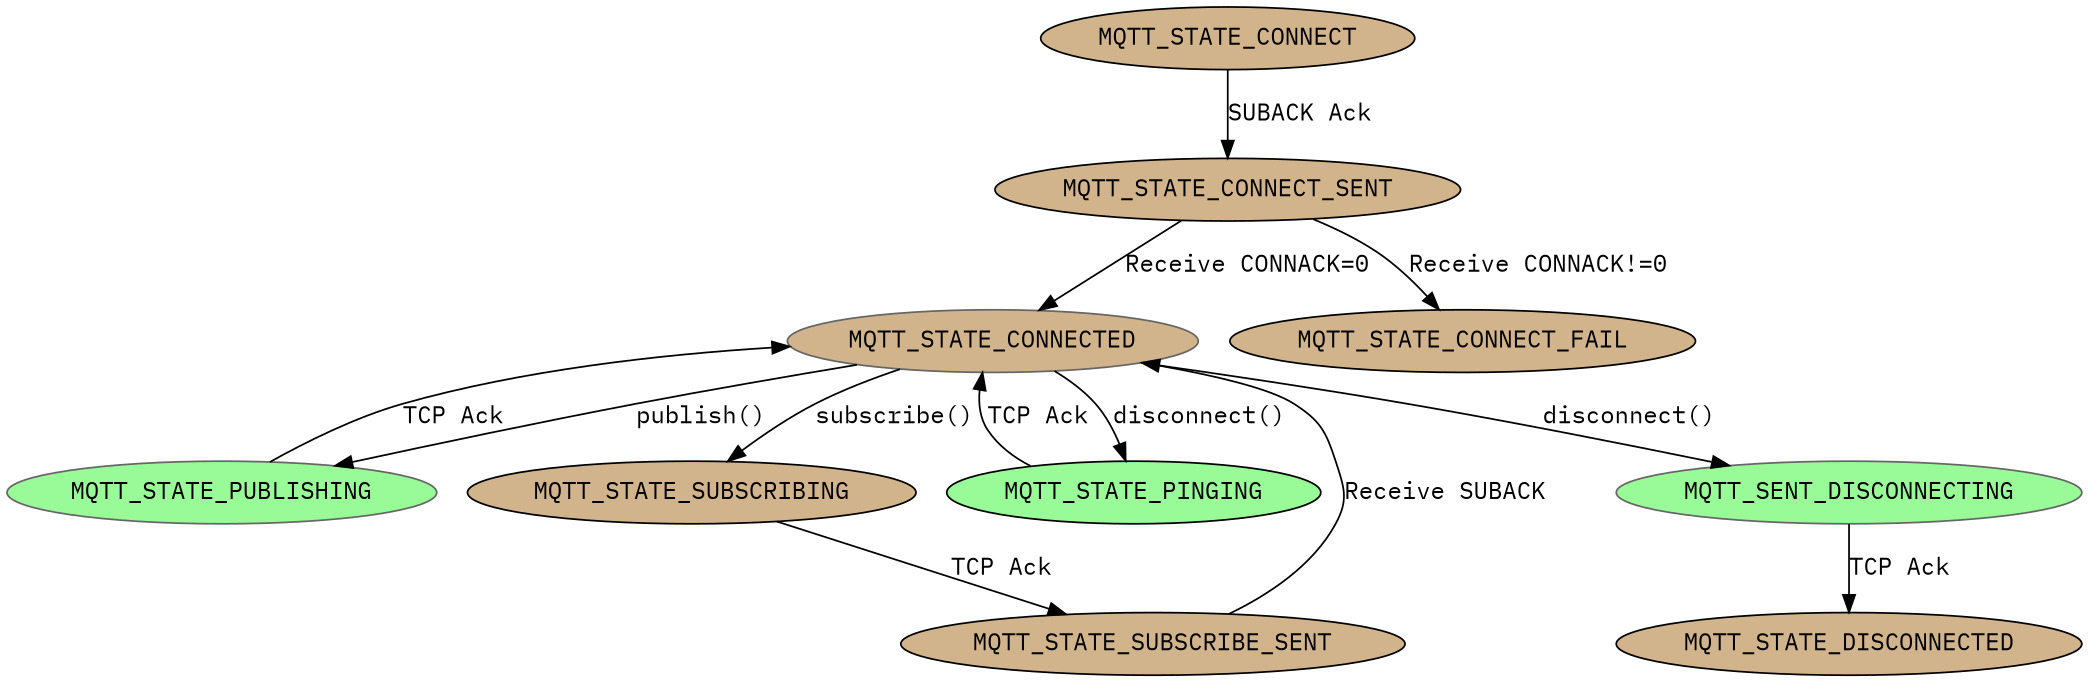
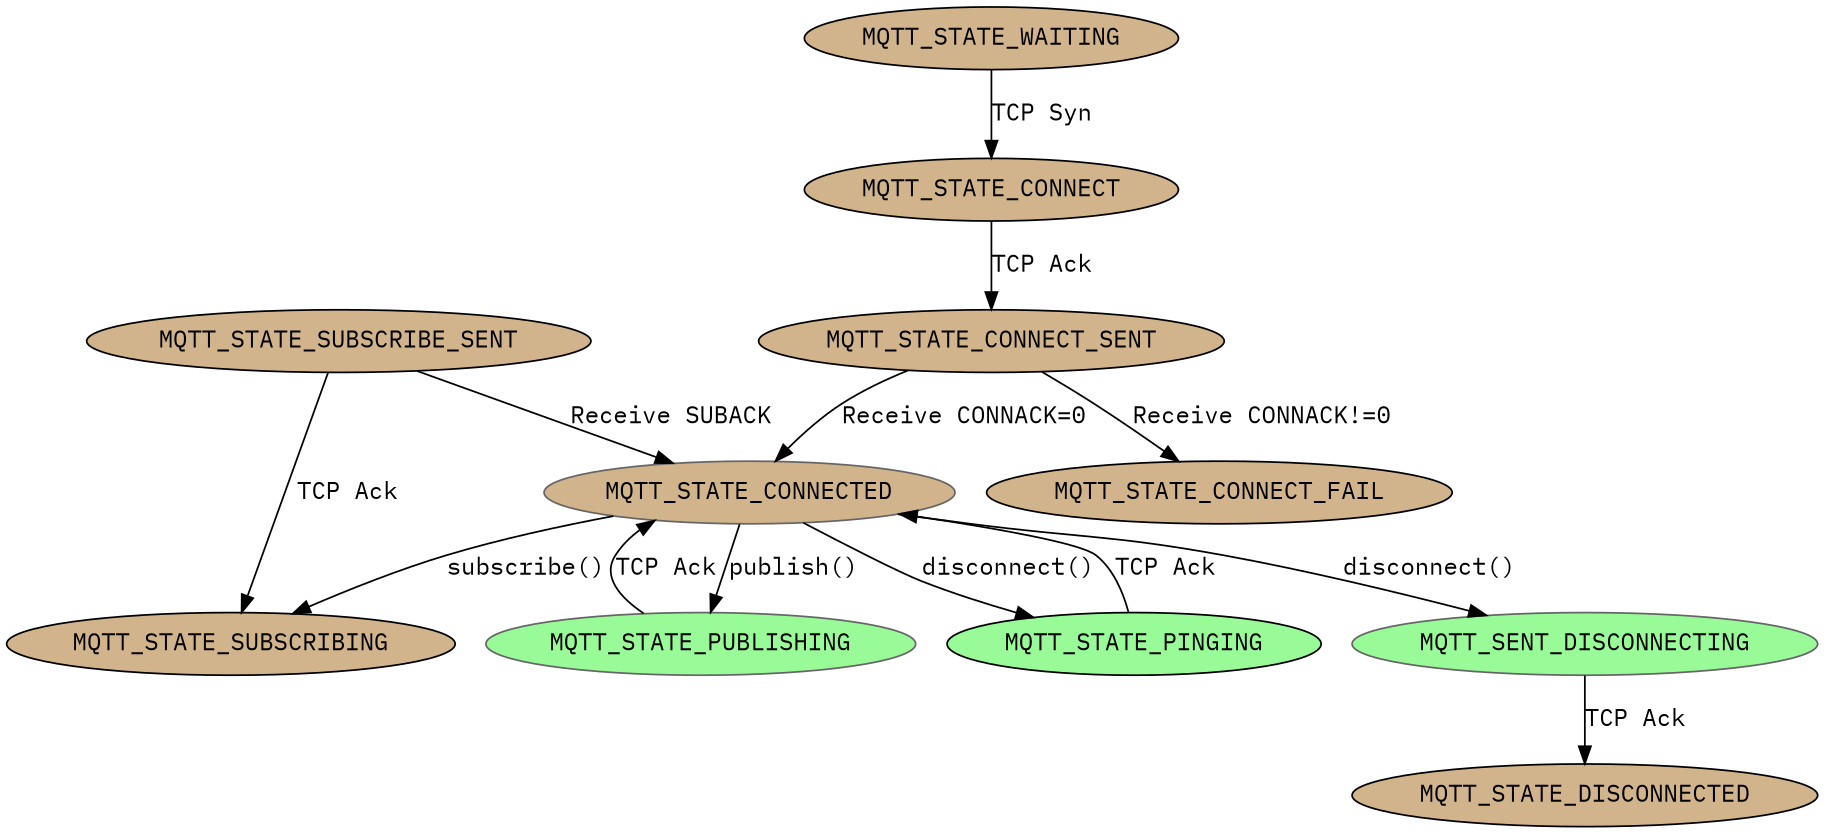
none -> (991, 38)
(1300, 114) -> (1042, 265)
(913, 565) -> (288, 484)
